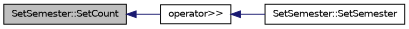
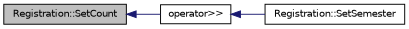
(65, 14) -> (65, 14)
(335, 14) -> (335, 14)
